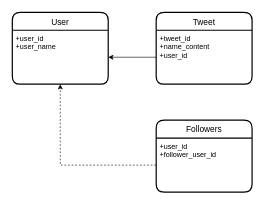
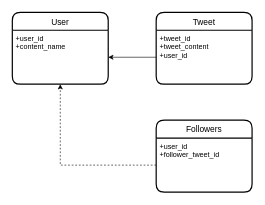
(31, 38) -> (31, 38)
(177, 38) -> (177, 38)
(175, 146) -> (175, 146)
